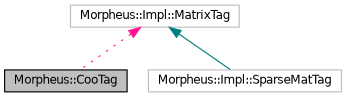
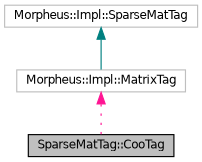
(205, 52) -> (101, 55)
(66, 81) -> (101, 146)
